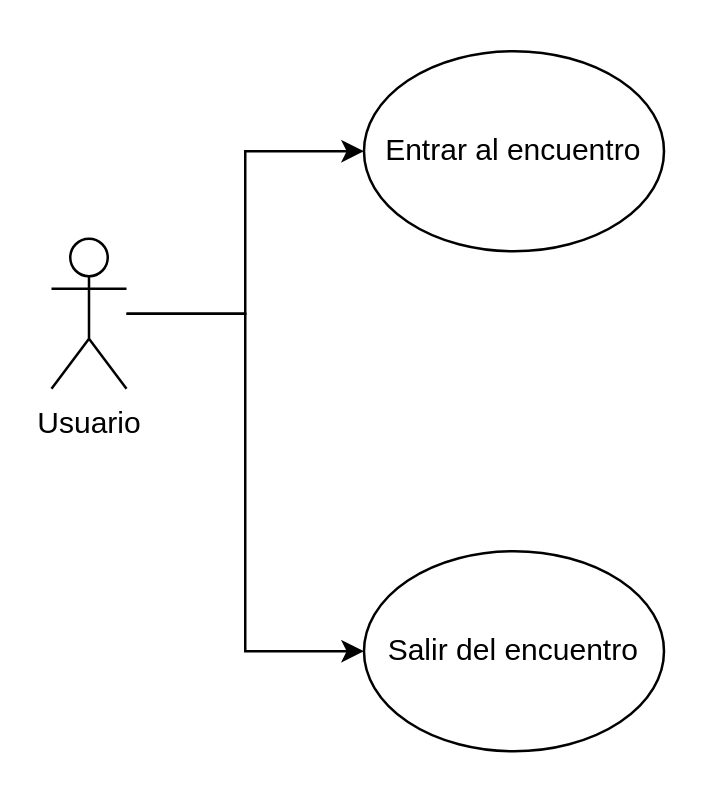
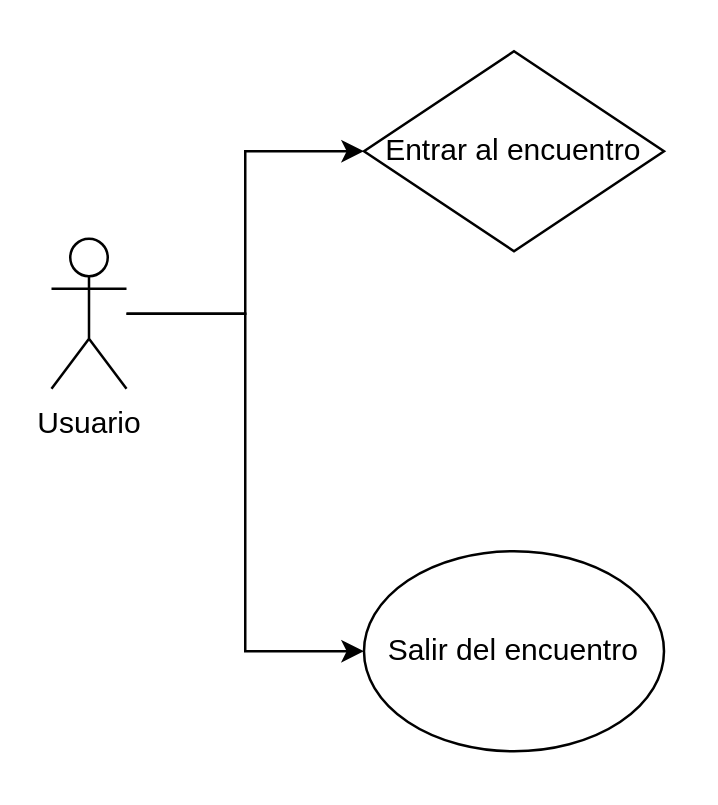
(514, 151) -> (514, 151)
